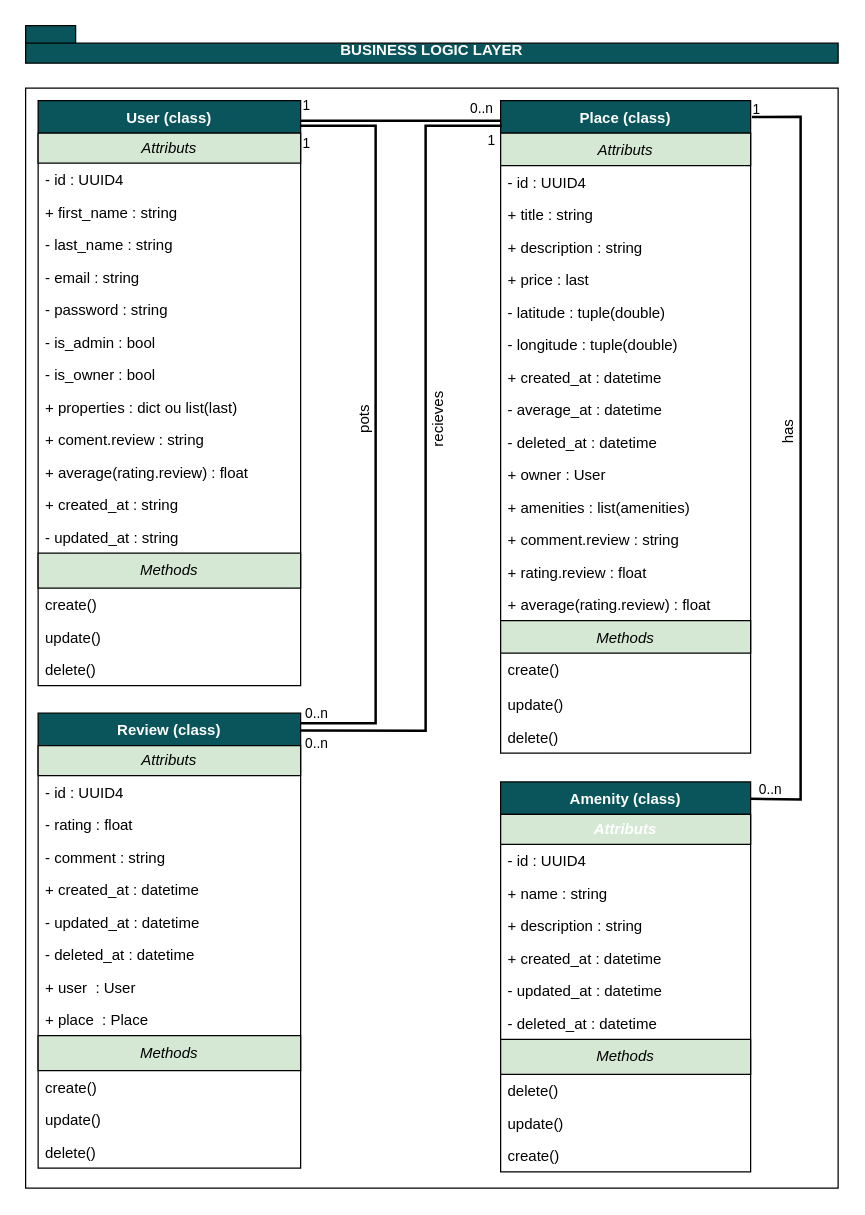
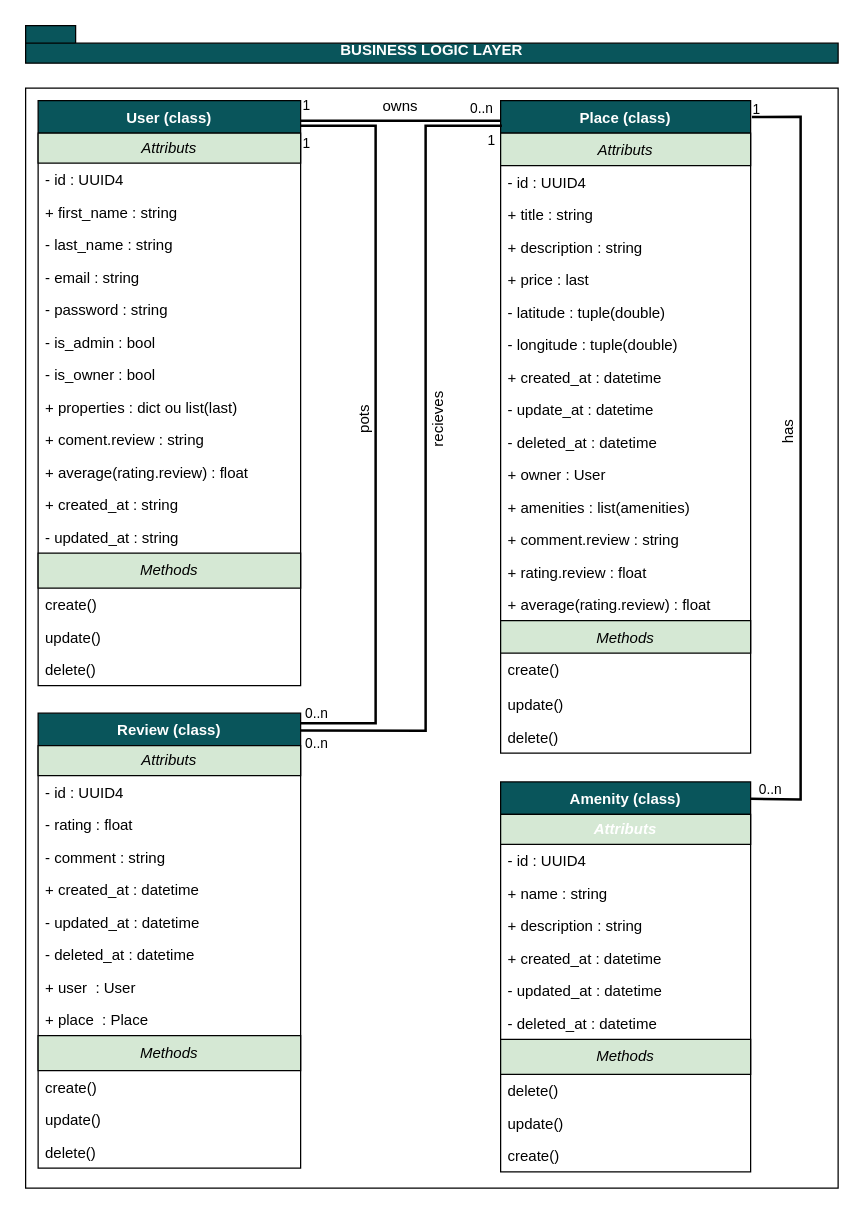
none -> (401, 107)
(594, 410) -> (590, 410)
